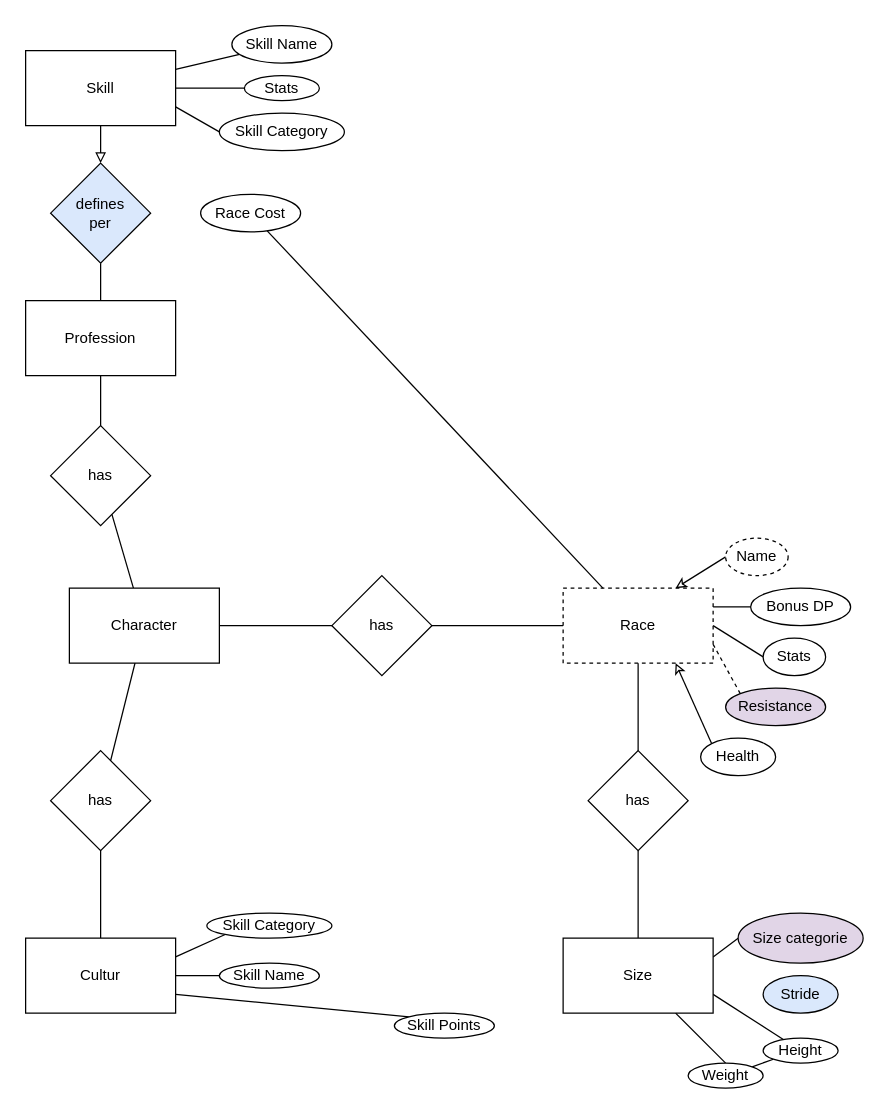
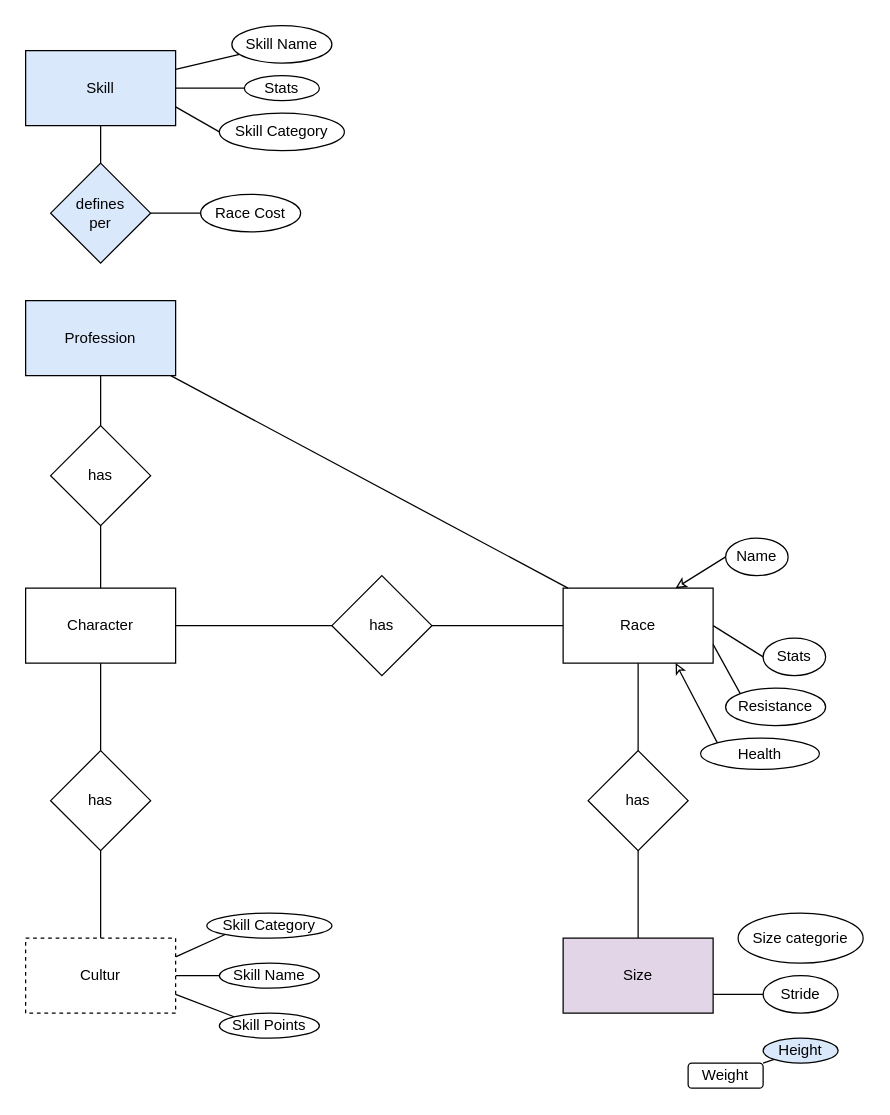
(101, 88) -> (101, 88)
(101, 151) -> (101, 156)
(101, 282) -> (369, 482)
(101, 338) -> (101, 338)
(435, 409) -> (176, 213)
(757, 557) -> (757, 557)
(732, 607) -> none
(801, 607) -> none
(144, 626) -> (101, 626)
(638, 626) -> (638, 626)
(726, 668) -> (726, 668)
(776, 707) -> (776, 707)
(738, 757) -> (760, 754)
(801, 938) -> (801, 938)
(725, 948) -> none
(101, 976) -> (101, 976)
(638, 976) -> (638, 976)
(801, 994) -> (801, 994)
(748, 1017) -> (738, 994)
(444, 1026) -> (269, 1026)
(701, 1038) -> none
(801, 1051) -> (801, 1051)
(726, 1076) -> (726, 1076)
